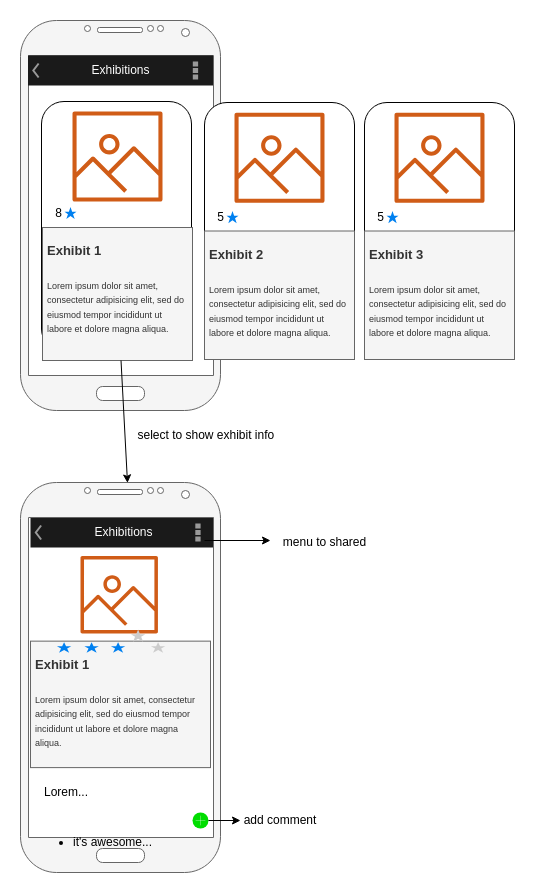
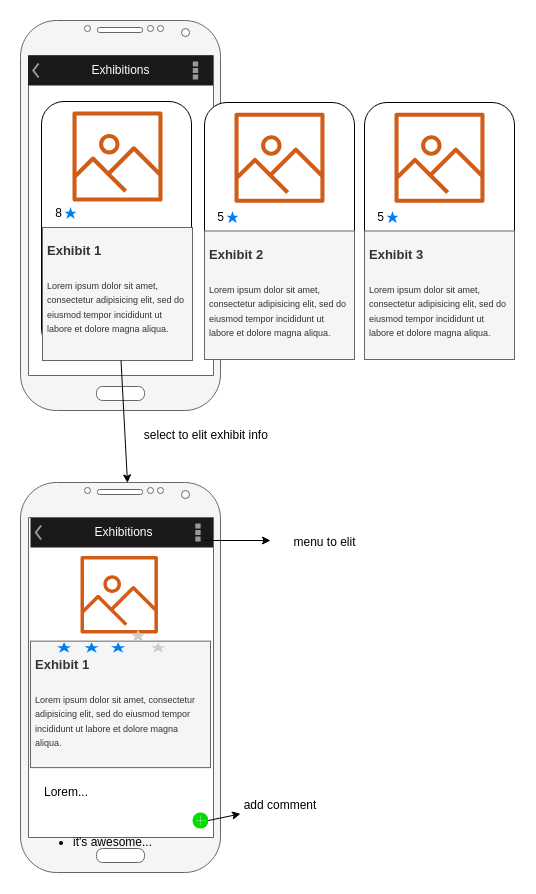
(208, 436) -> (208, 436)
(325, 543) -> (325, 543)
(281, 821) -> (281, 806)
